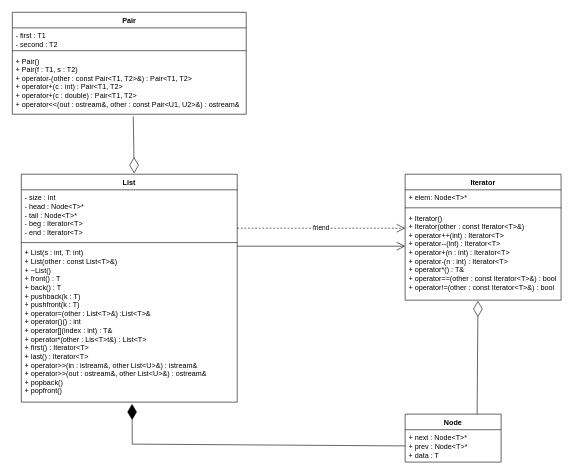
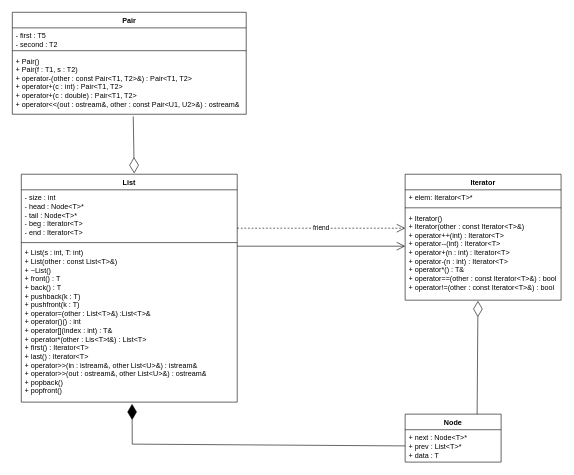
(38, 41) -> (38, 41)
(437, 198) -> (445, 198)
(439, 447) -> (439, 447)
